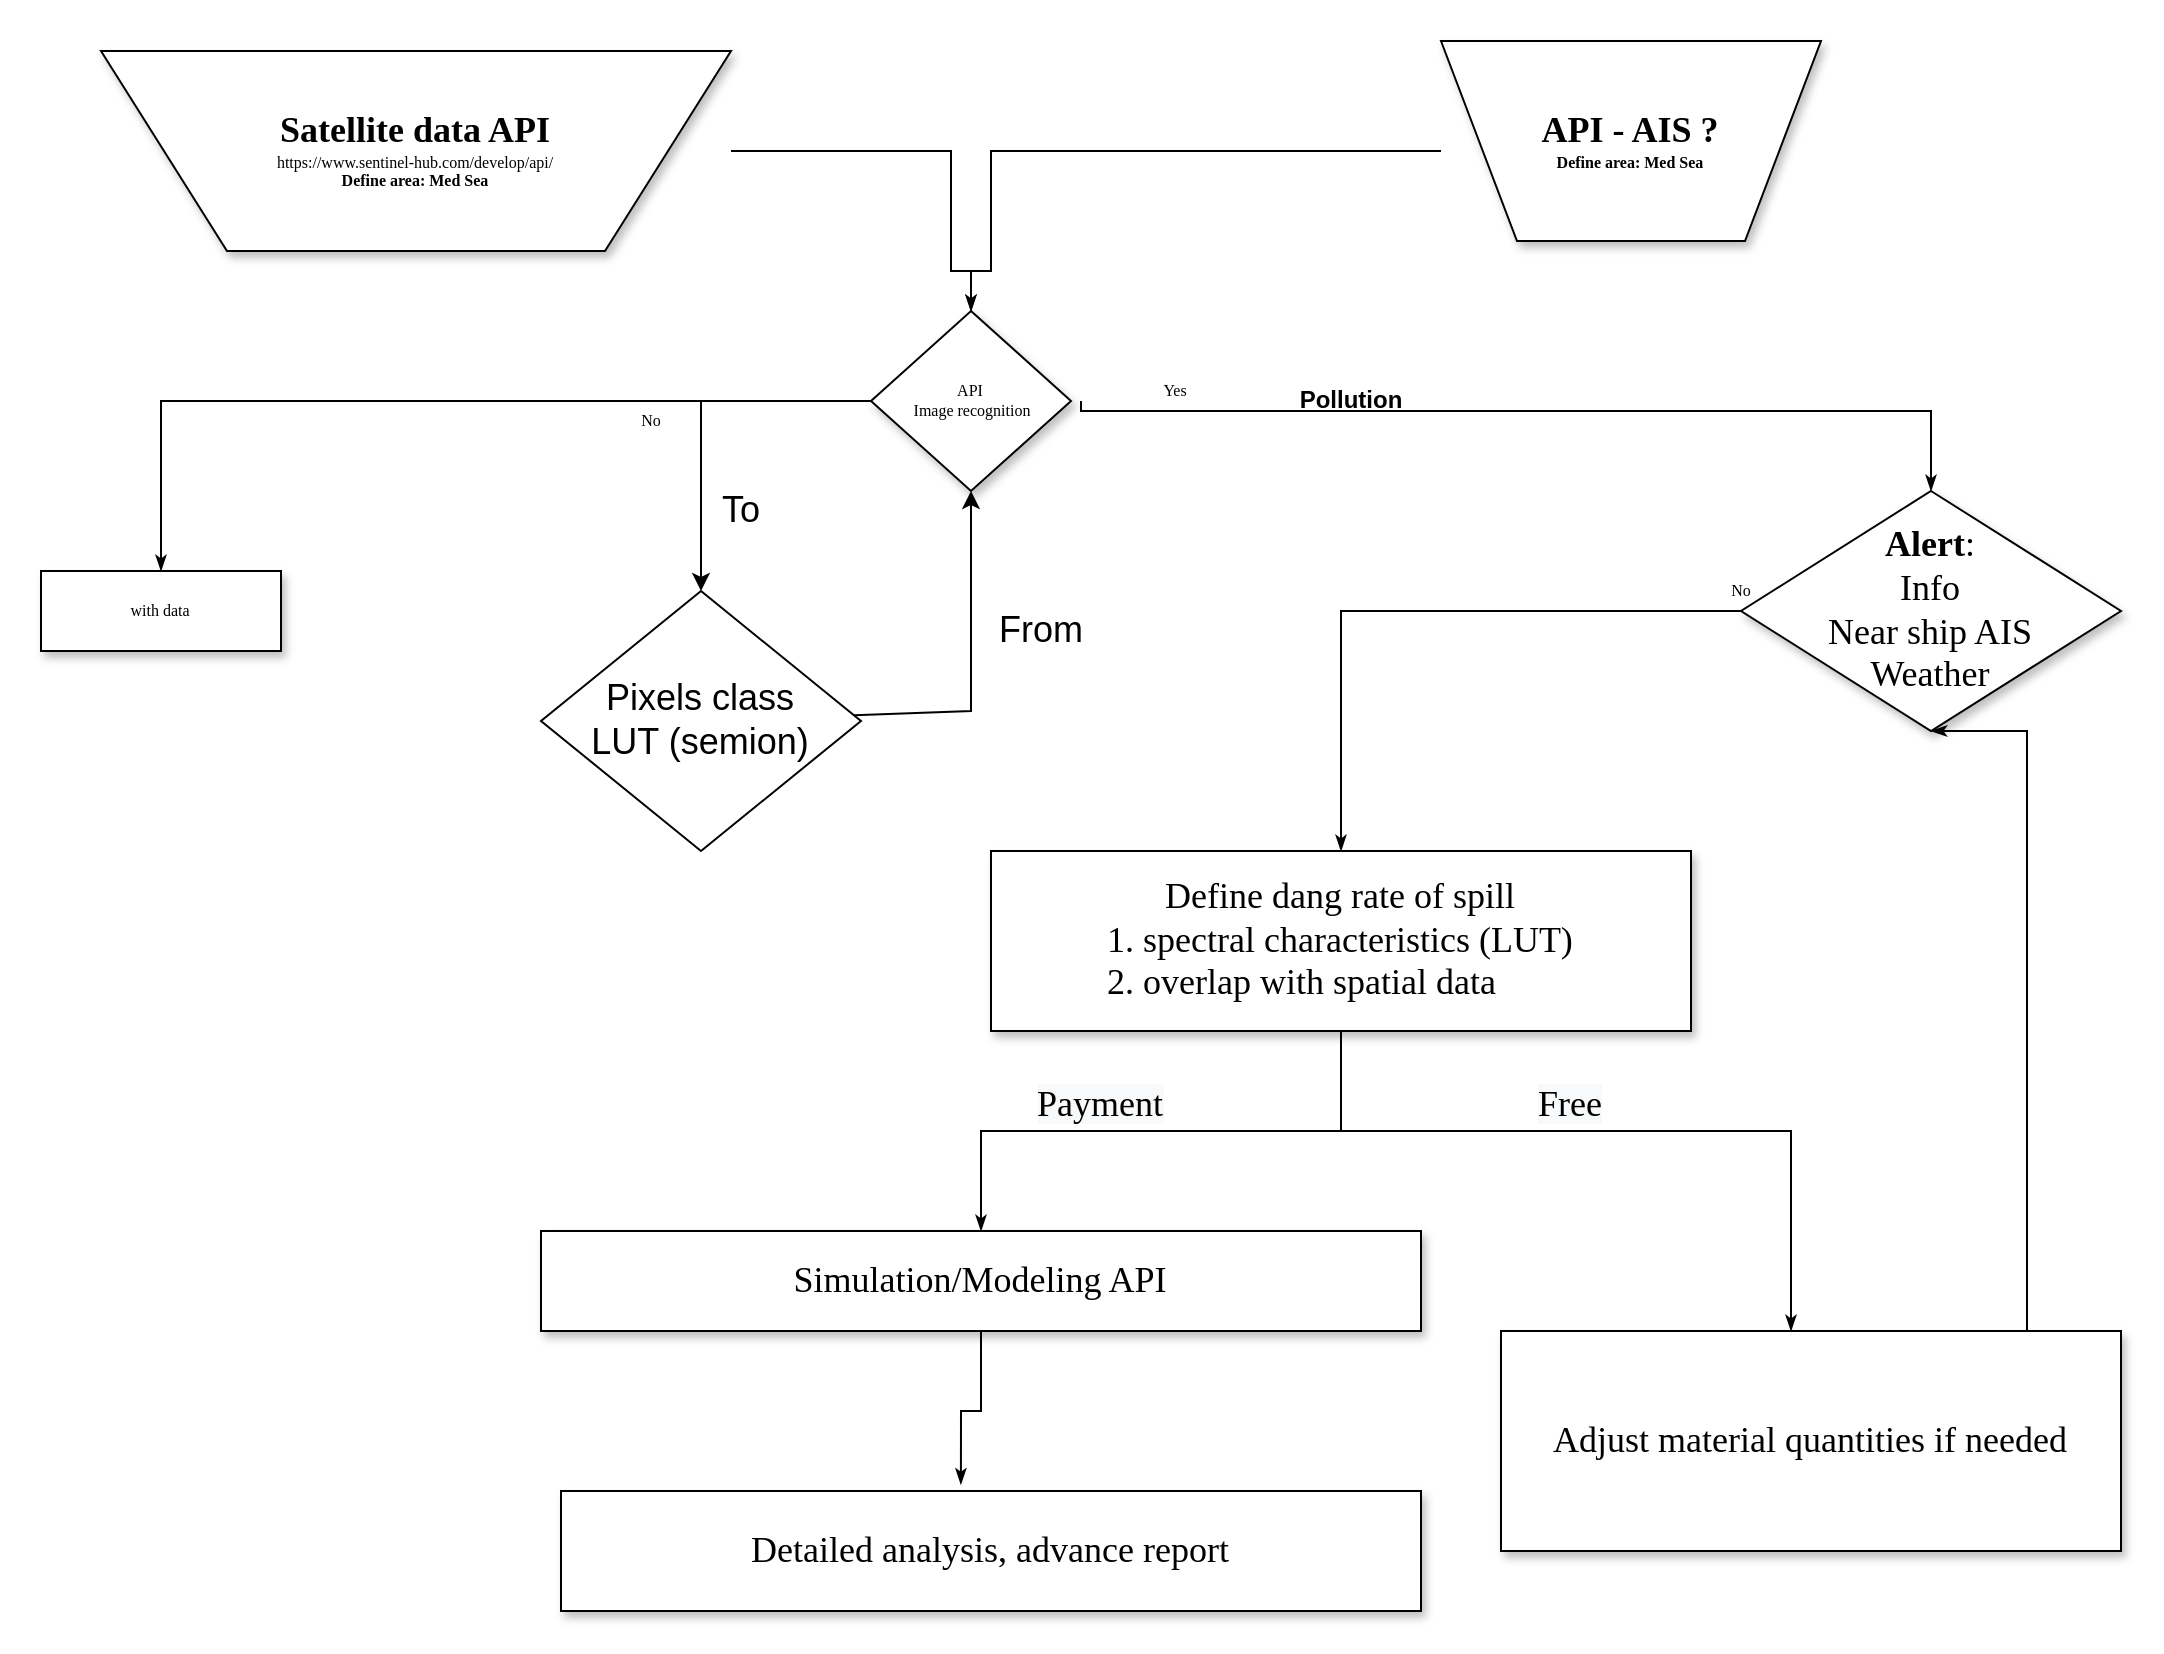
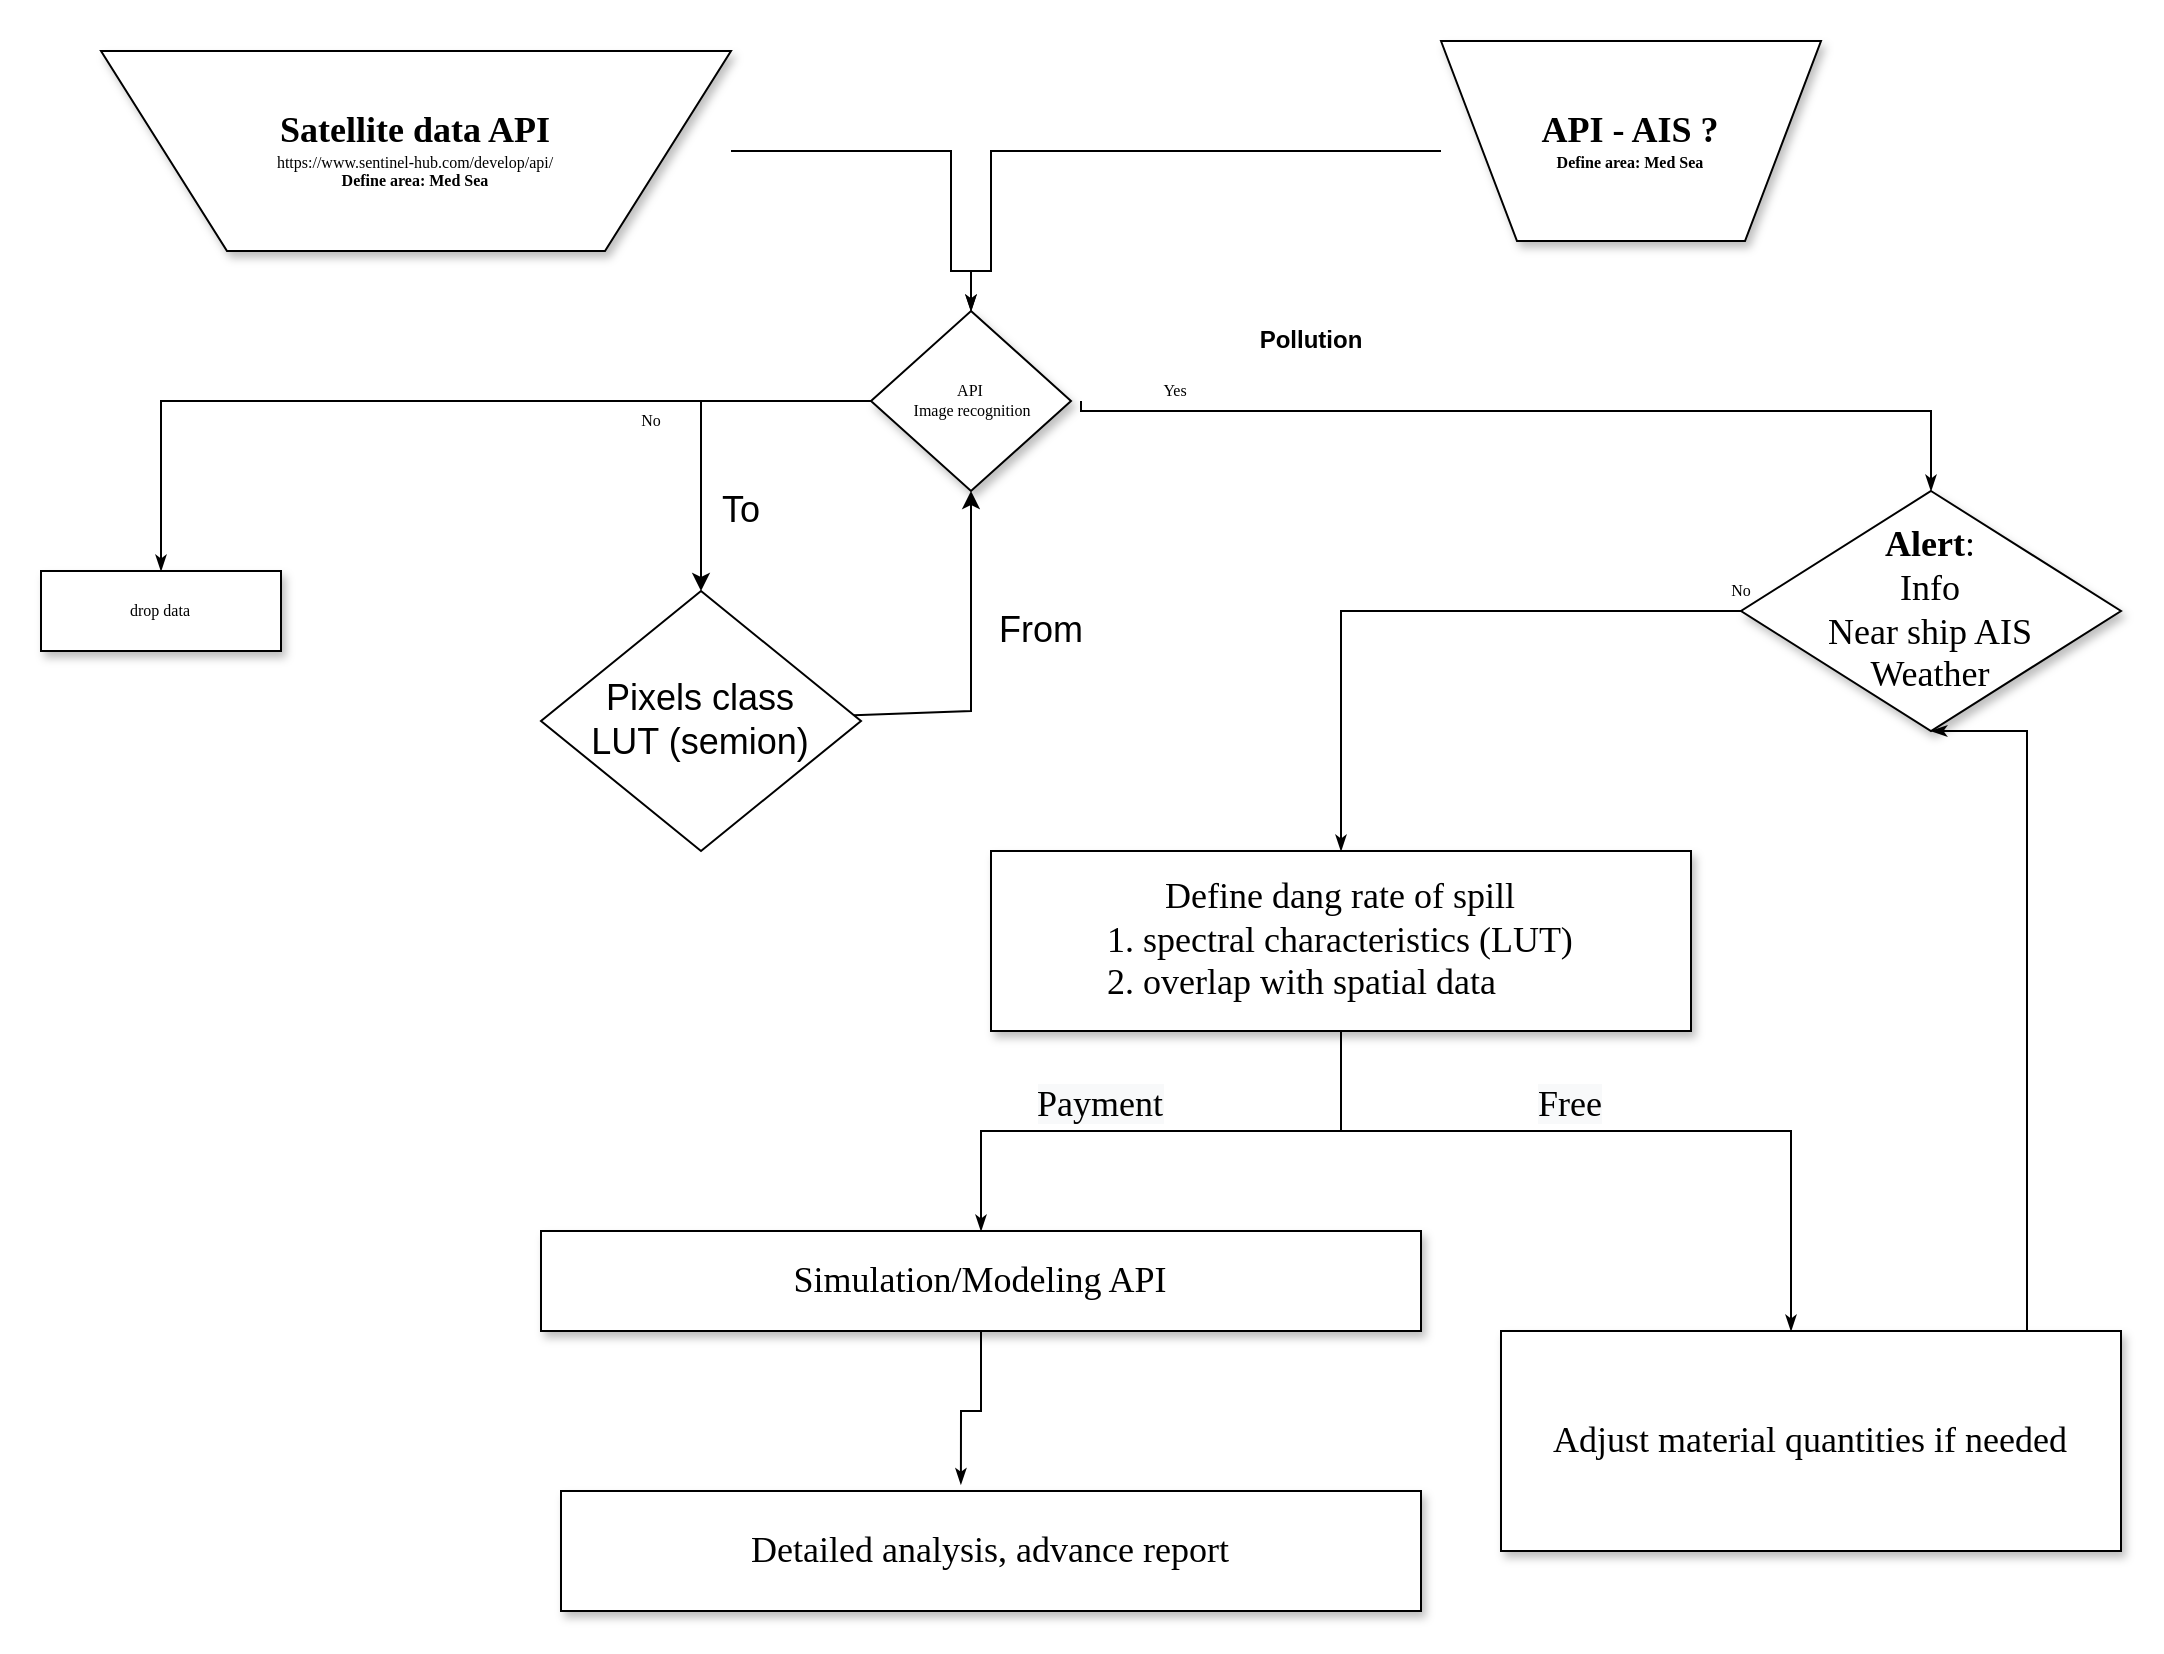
(1351, 401) -> (1311, 341)
(161, 611) -> (161, 611)
